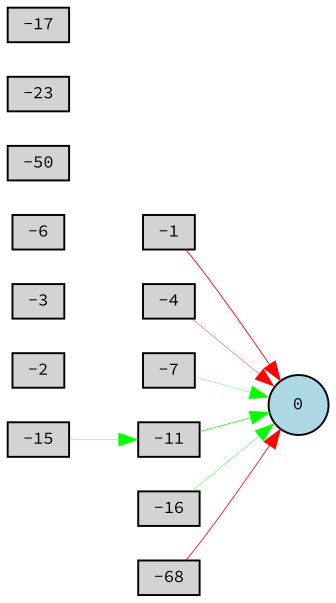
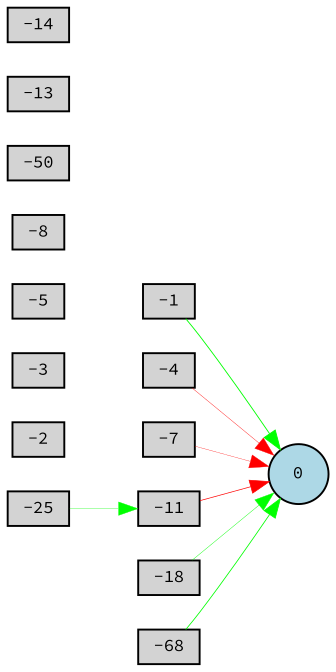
none -> (38, 25)
(38, 25) -> none
(38, 94) -> (38, 94)
(38, 232) -> none
none -> (38, 232)
none -> (38, 301)
(229, 306) -> (229, 375)
(222, 385) -> (222, 454)
(225, 425) -> (225, 494)
(38, 440) -> (38, 509)
(229, 504) -> (229, 573)
(169, 509) -> (169, 578)
